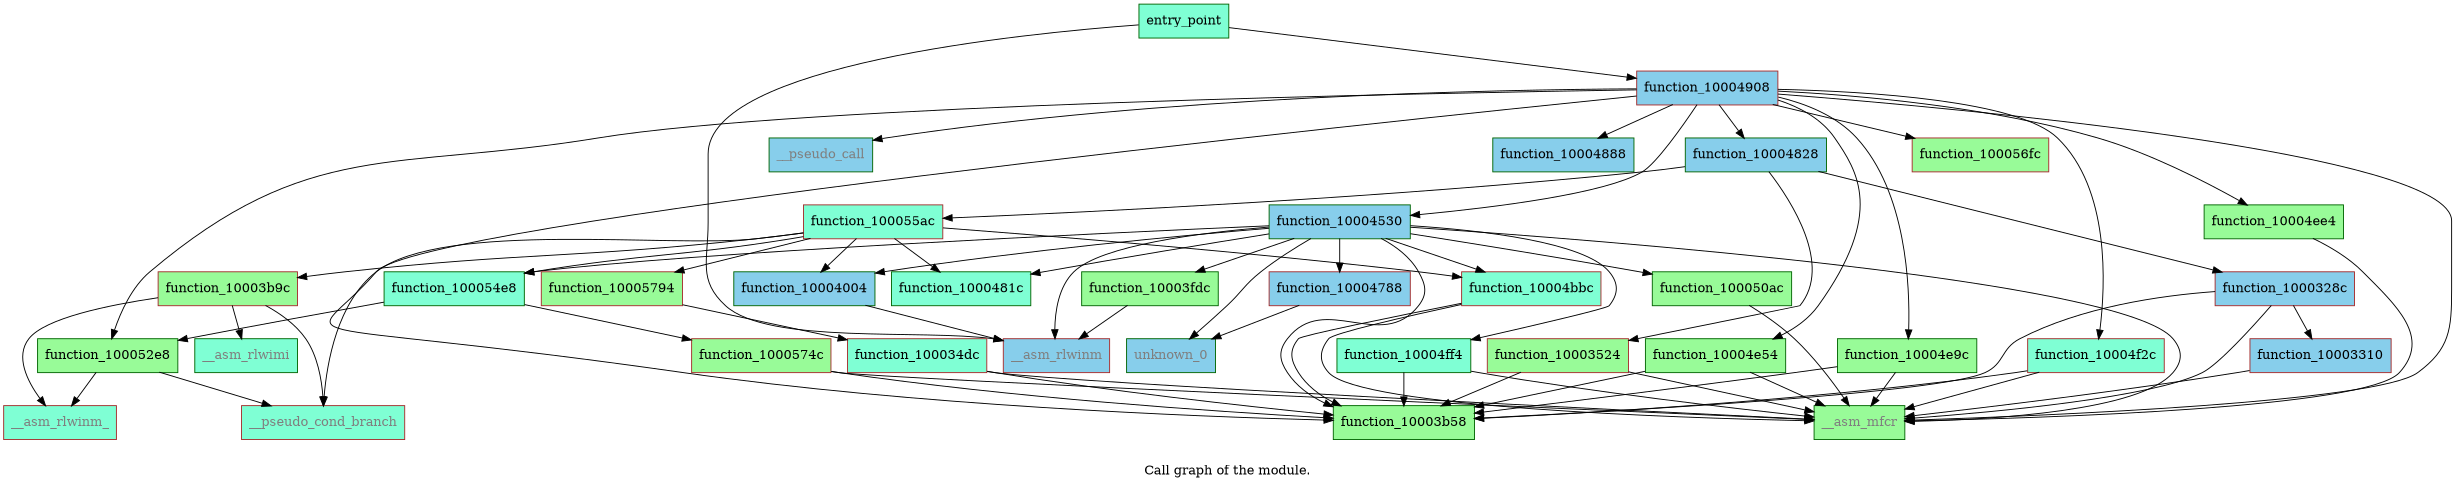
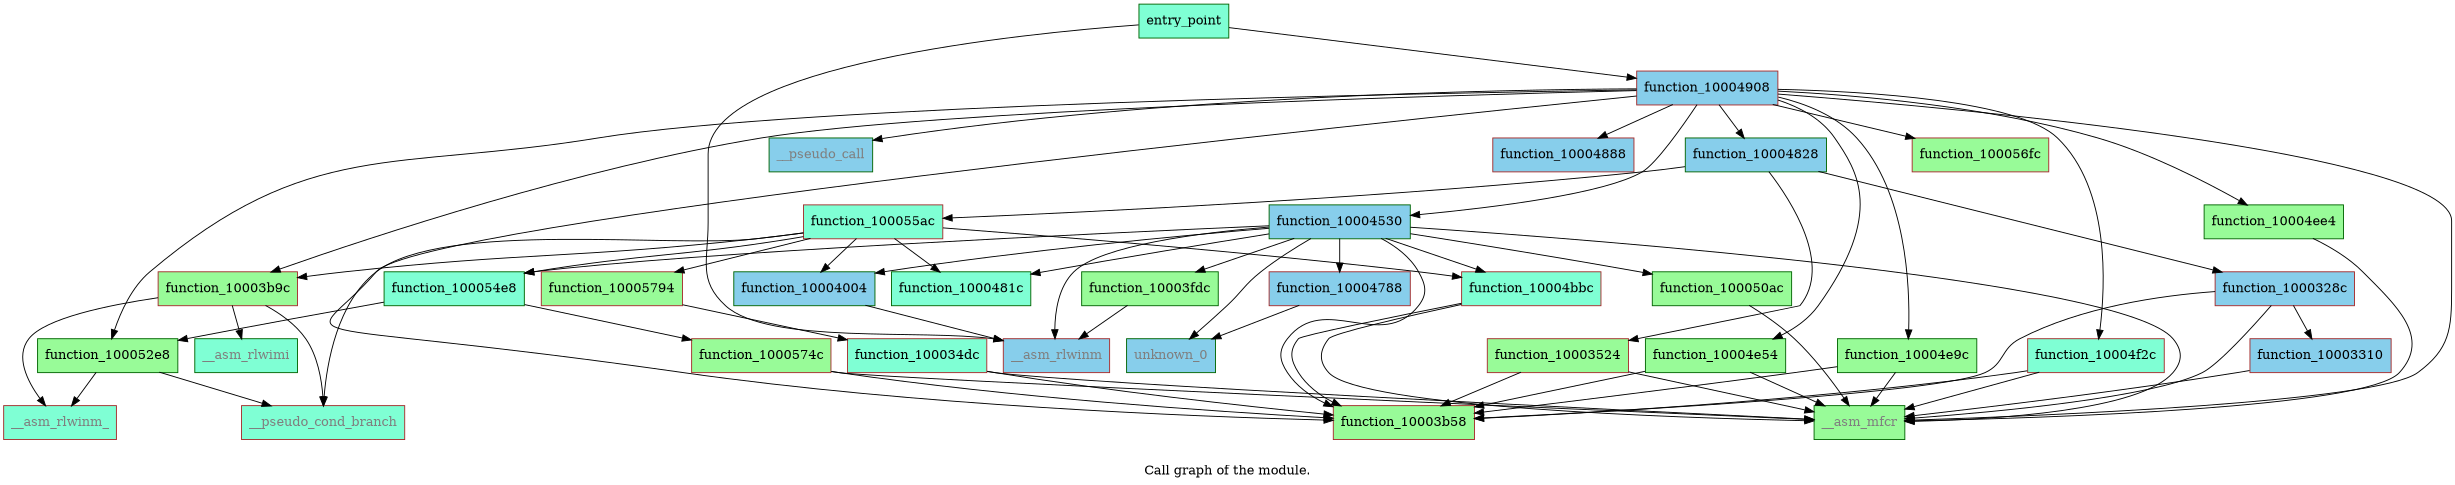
none -> (949, 119)
(1563, 155) -> (1563, 155)
(1404, 356) -> none
(1404, 423) -> (1404, 423)
